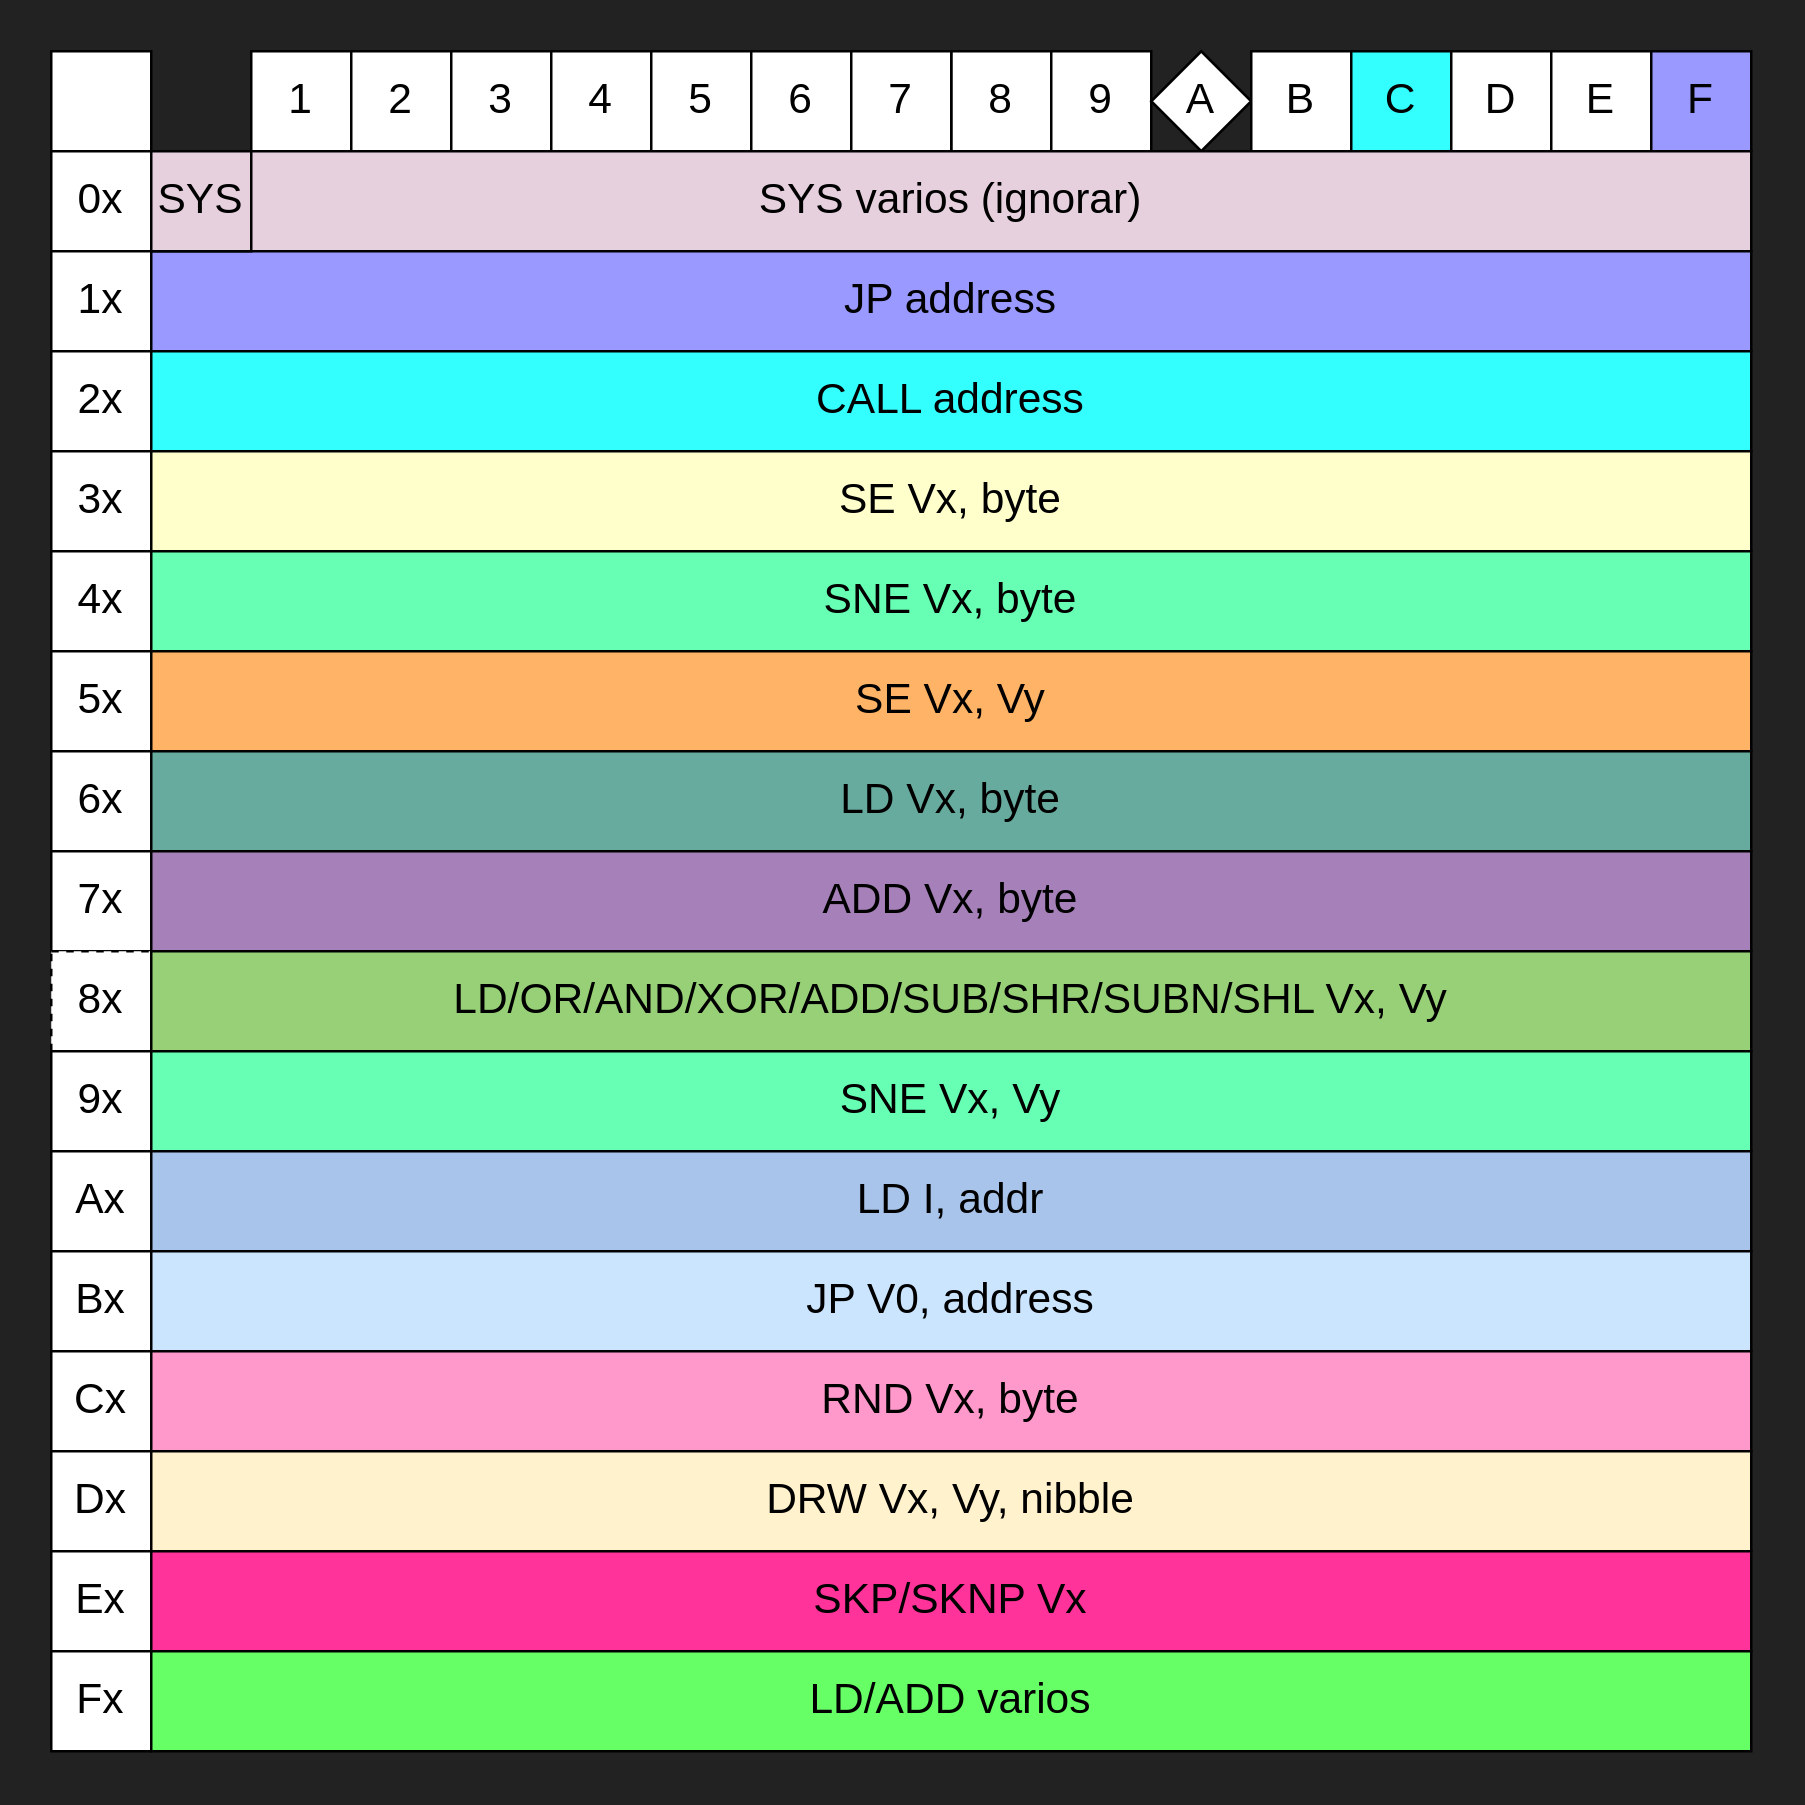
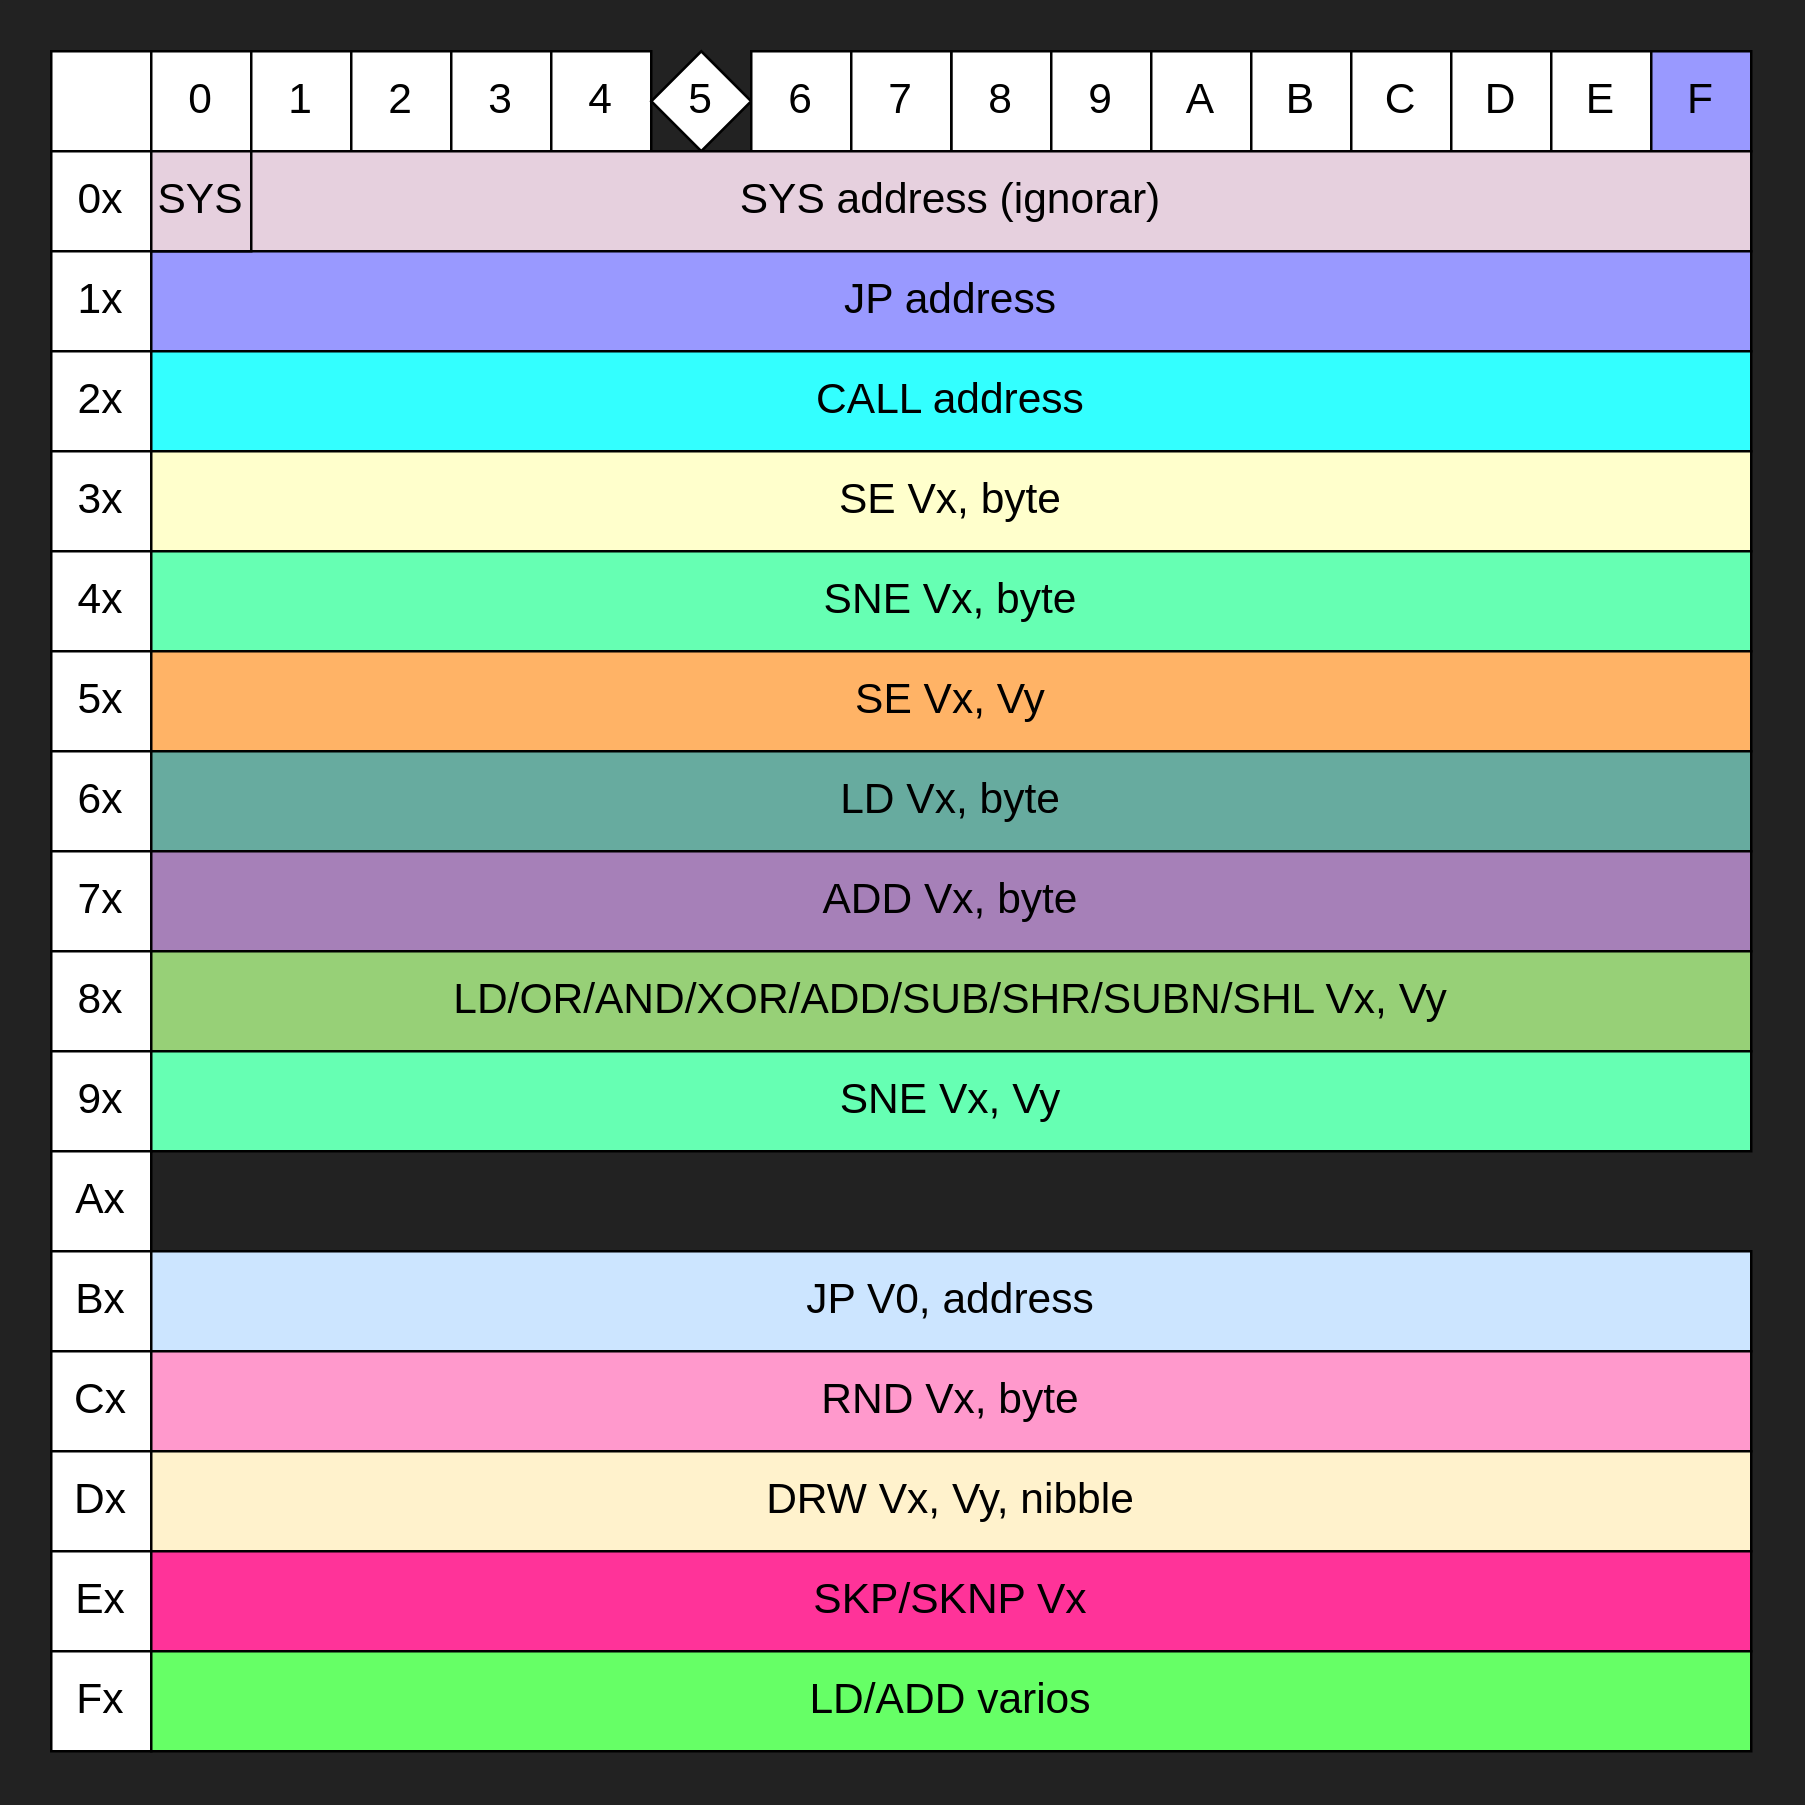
none -> (201, 101)
(701, 101) -> (701, 101)
(1201, 101) -> (1201, 101)
(1401, 101) -> (1401, 101)
(951, 201) -> (951, 201)
(101, 1001) -> (101, 1001)
(951, 1201) -> none
